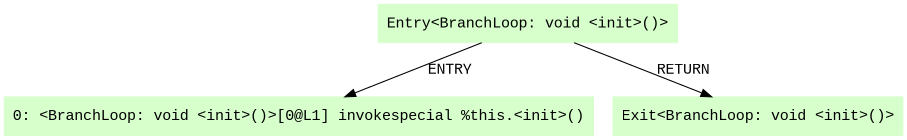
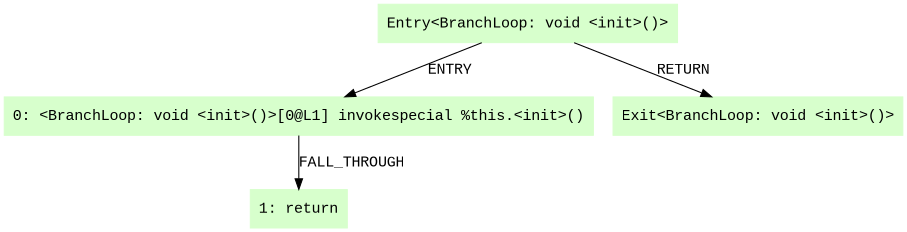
none -> (299, 209)
